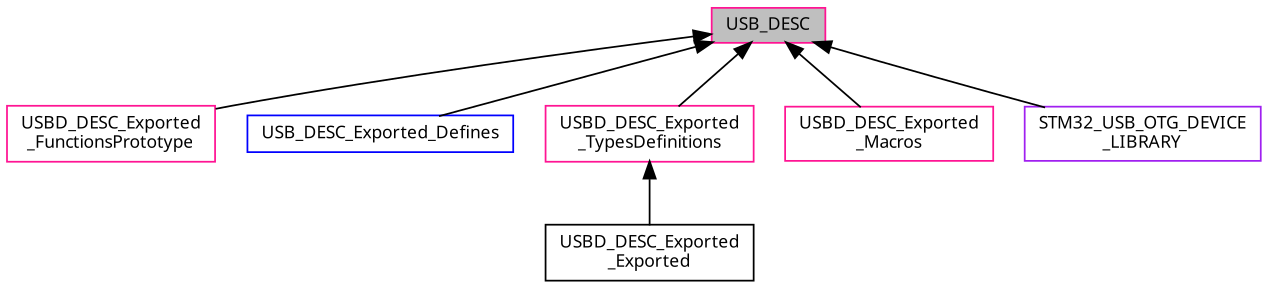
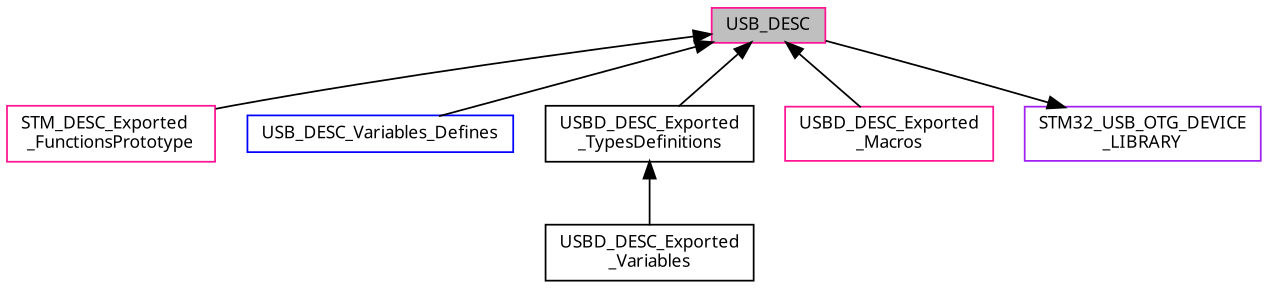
(938, 78) -> (937, 71)
(111, 134) -> (111, 134)
(380, 134) -> (380, 134)
(650, 134) -> (650, 134)
(650, 253) -> (650, 253)
